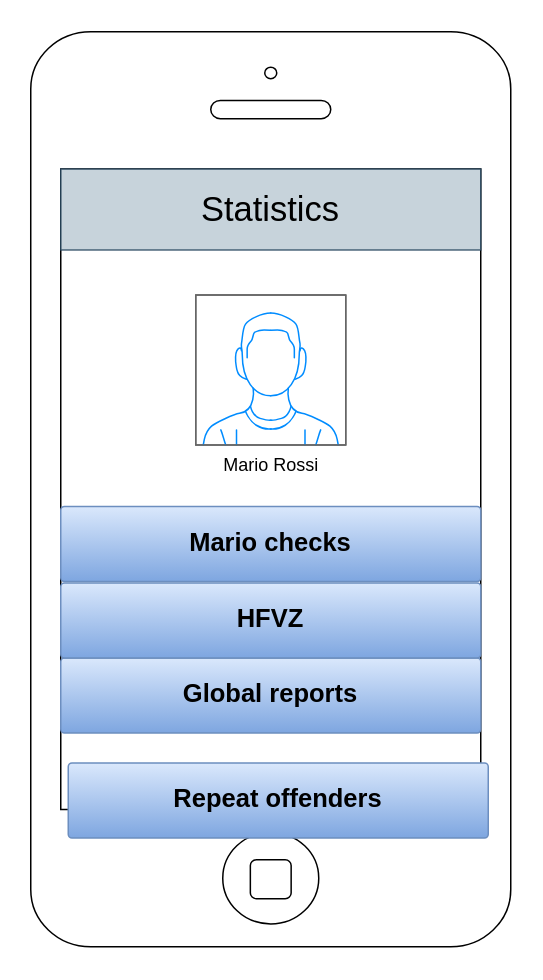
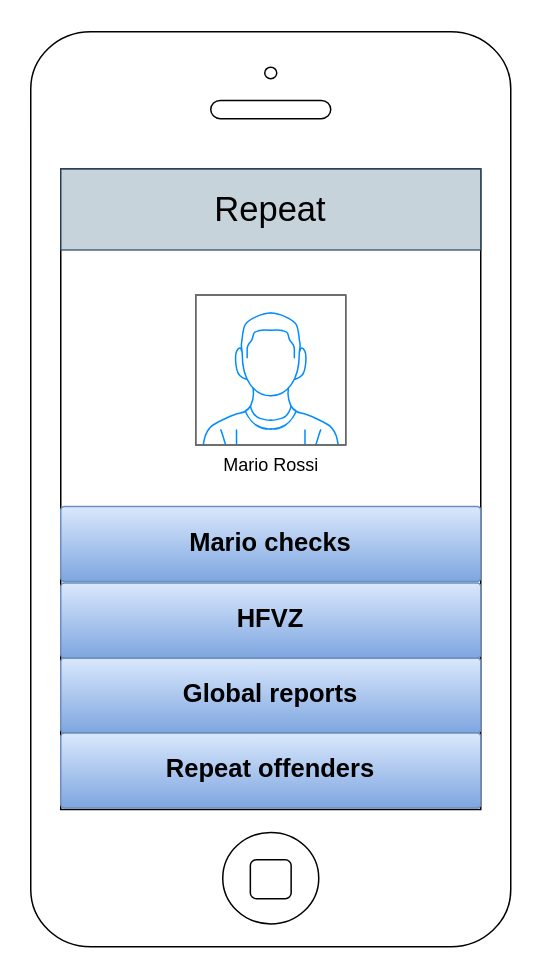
(271, 209) -> (271, 209)
(278, 800) -> (271, 770)
